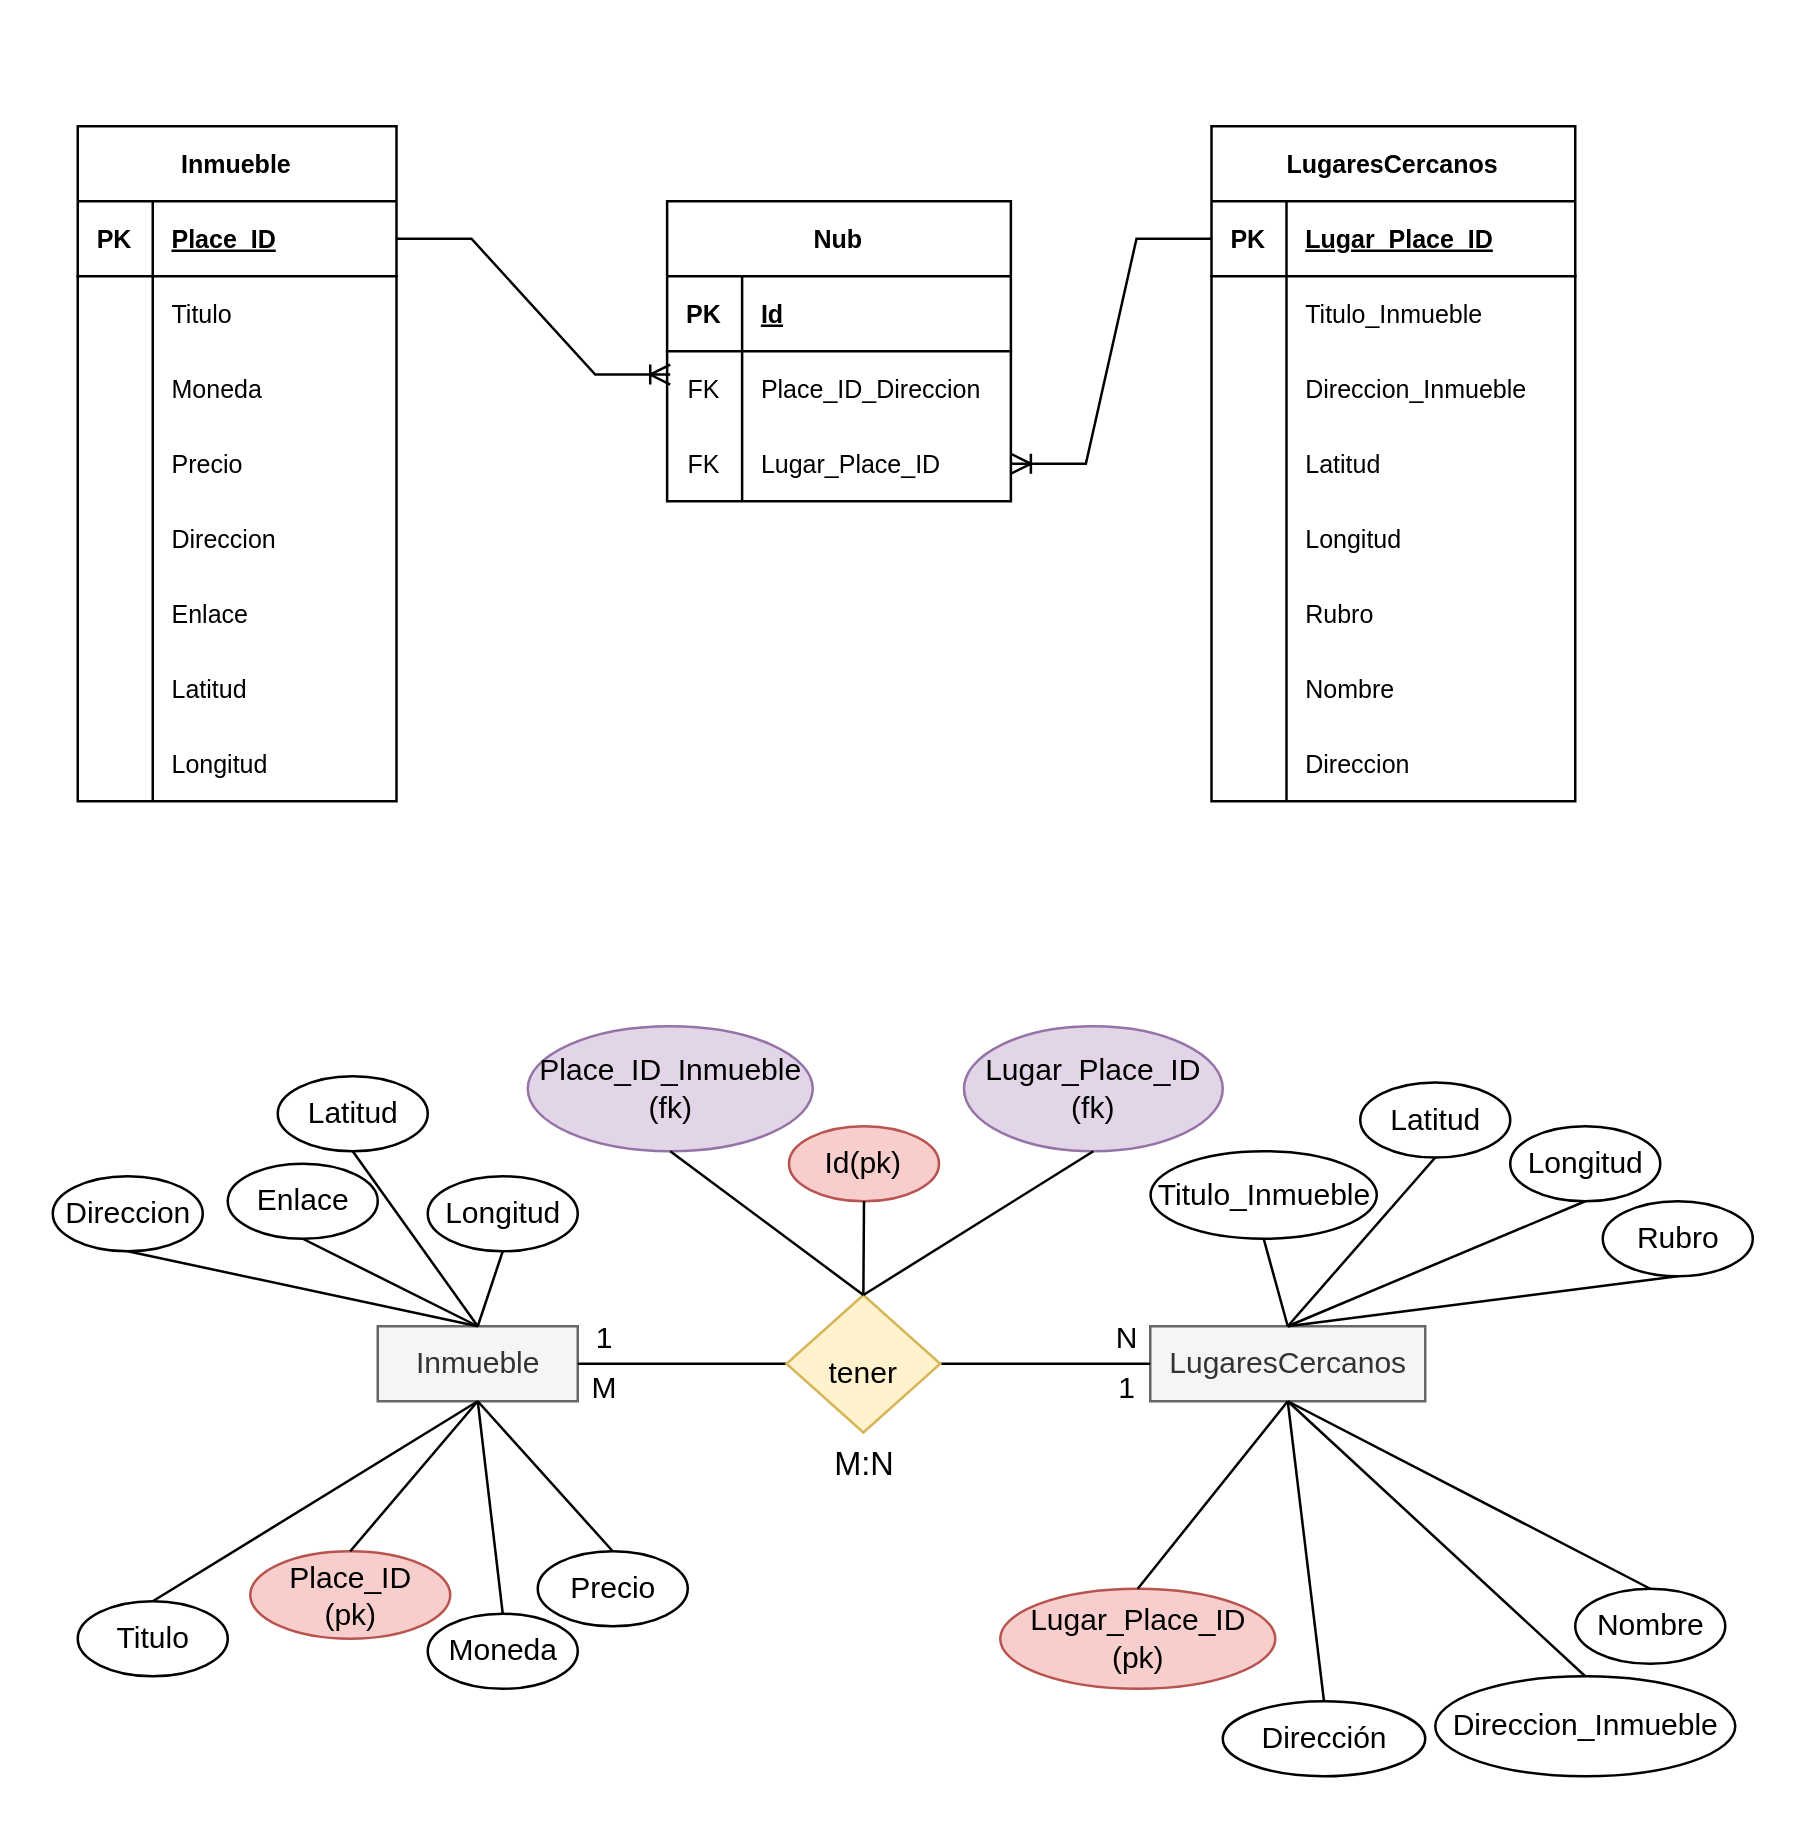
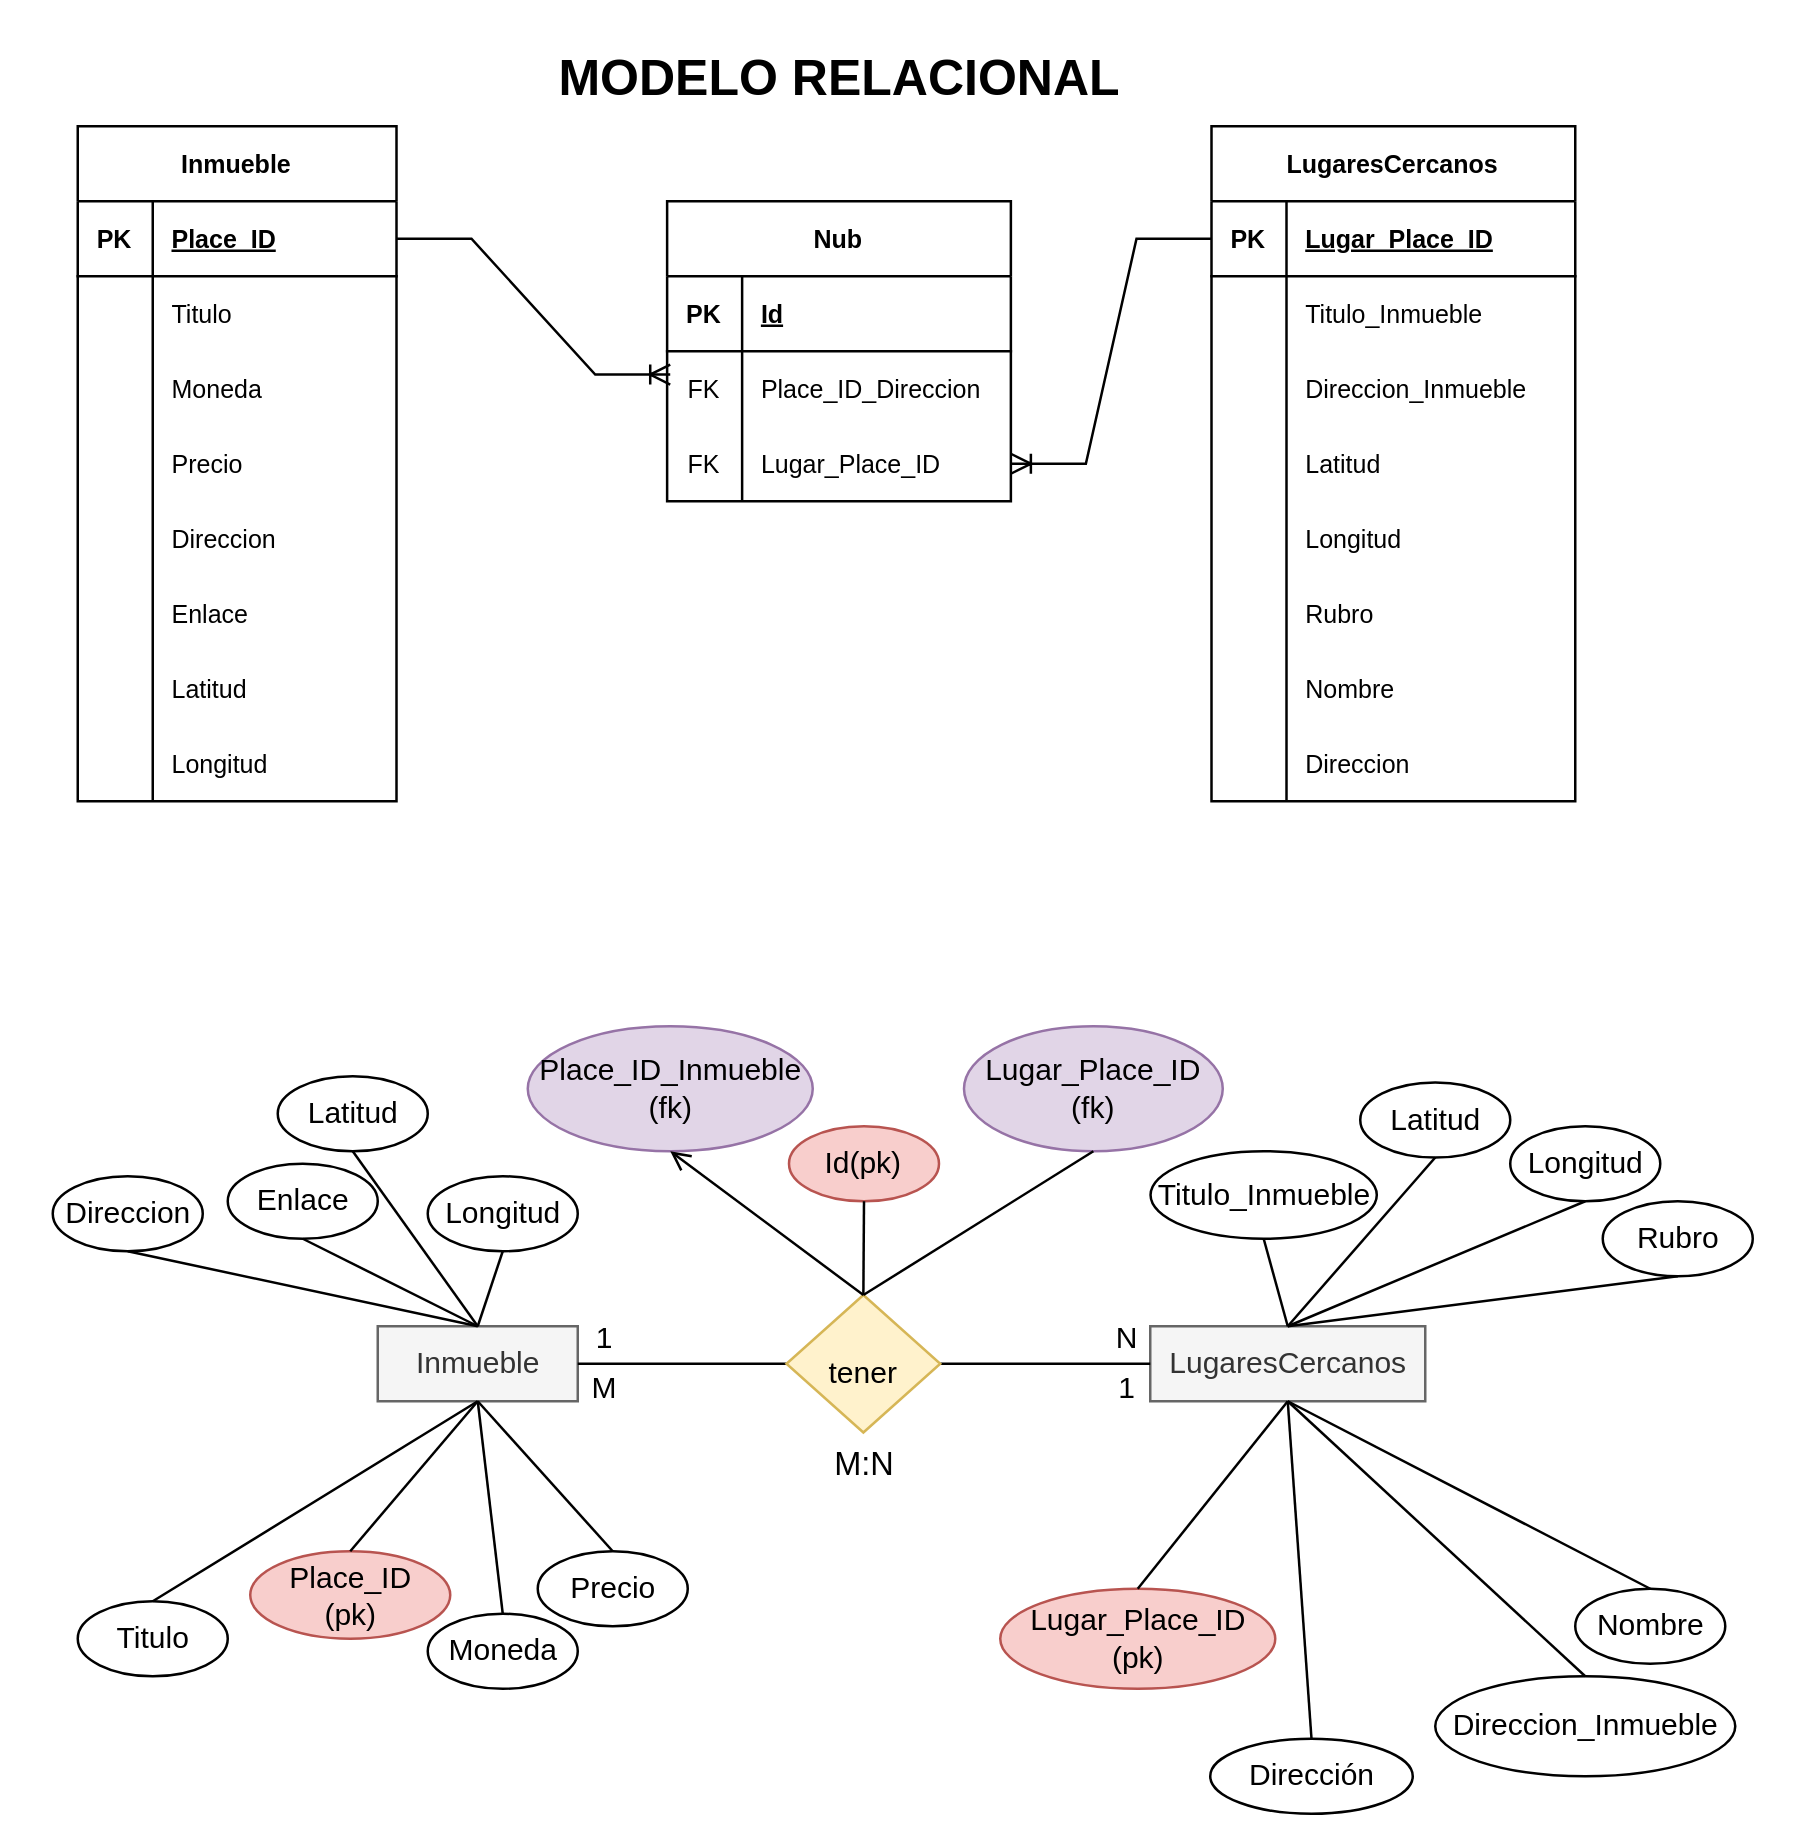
none -> (839, 76)
(675, 1155) -> (677, 1156)
(1324, 1739) -> (1311, 1776)
